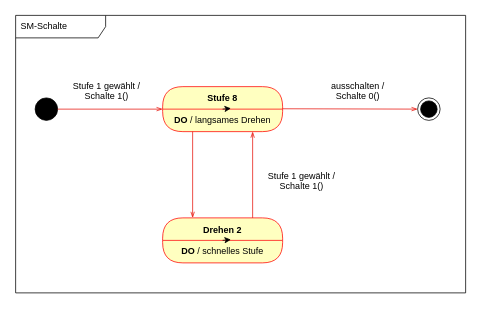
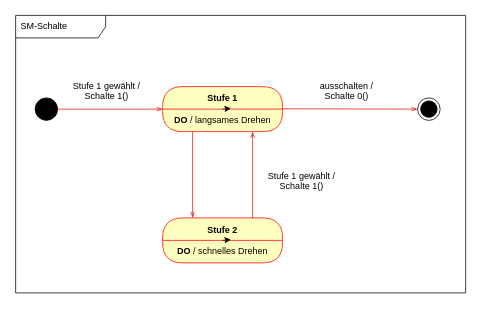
(357, 94) -> (346, 94)
(222, 98) -> (222, 98)
(222, 230) -> (222, 230)
(222, 252) -> (222, 252)
